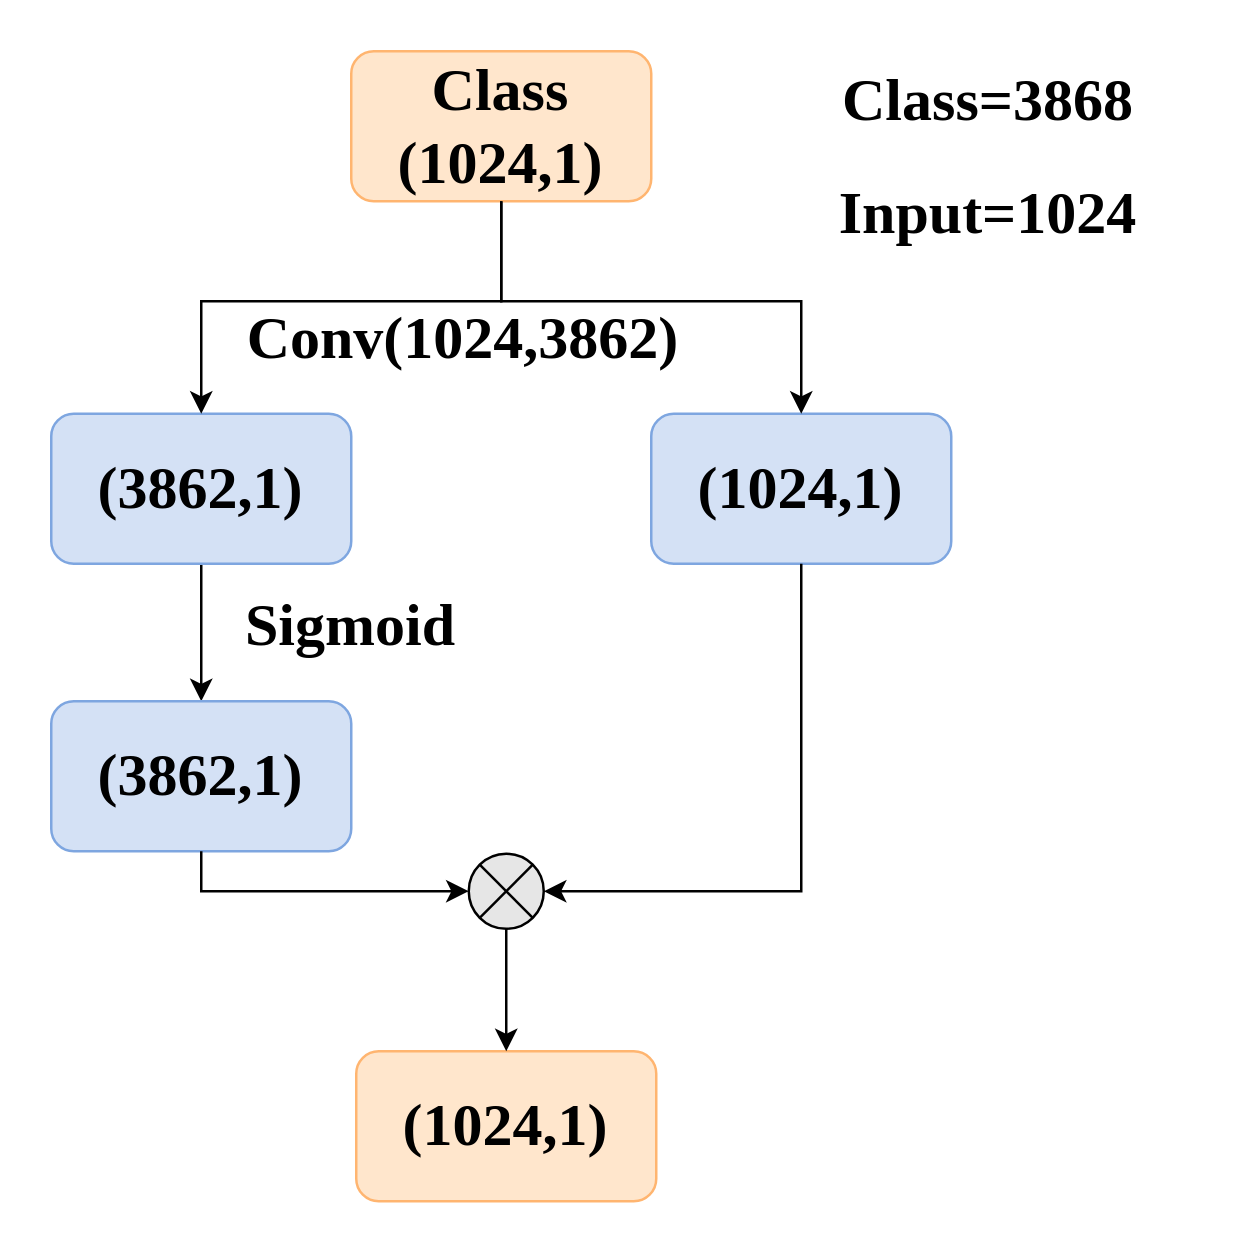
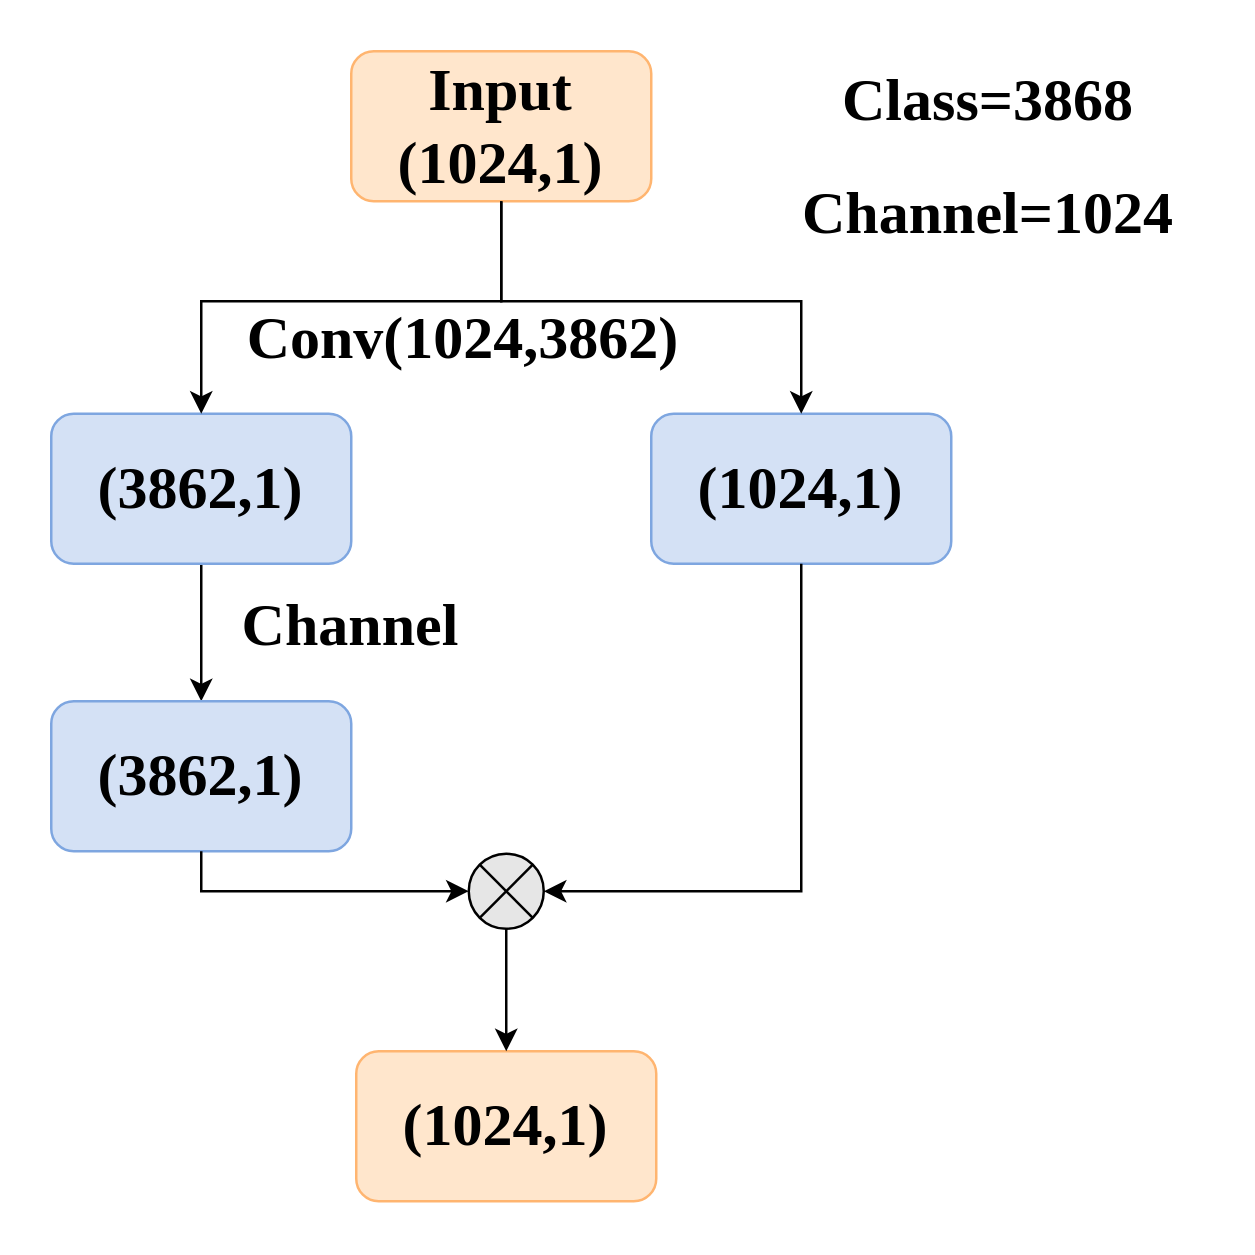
(501, 126) -> (501, 126)
(989, 214) -> (989, 214)
(351, 626) -> (351, 626)
